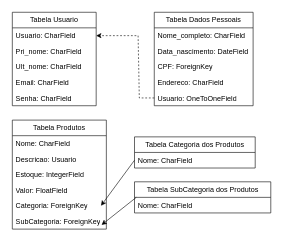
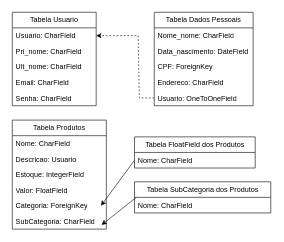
(202, 36) -> (195, 36)
(195, 145) -> (195, 145)
(60, 227) -> (58, 222)
